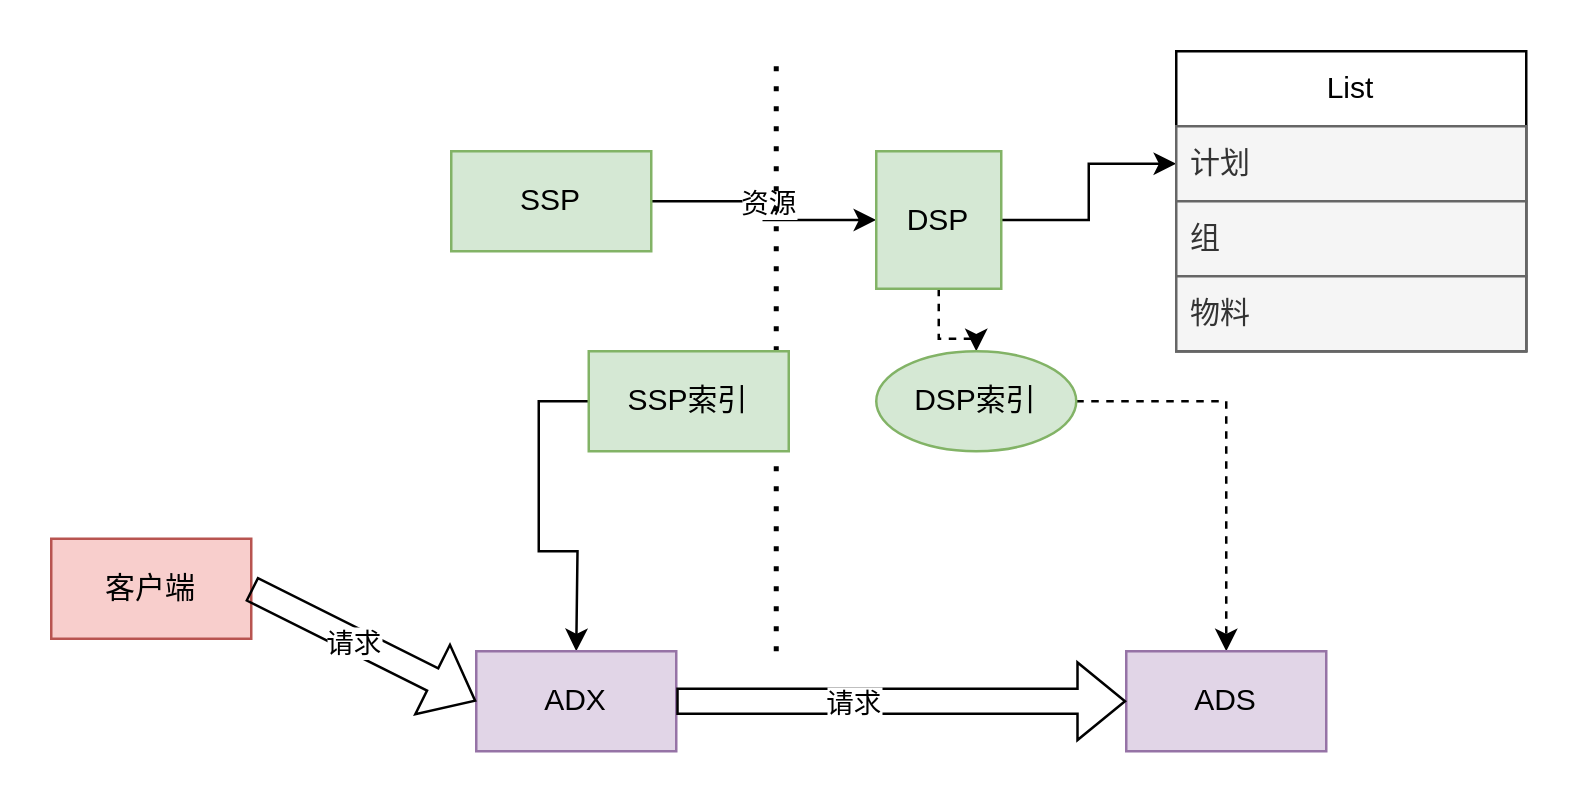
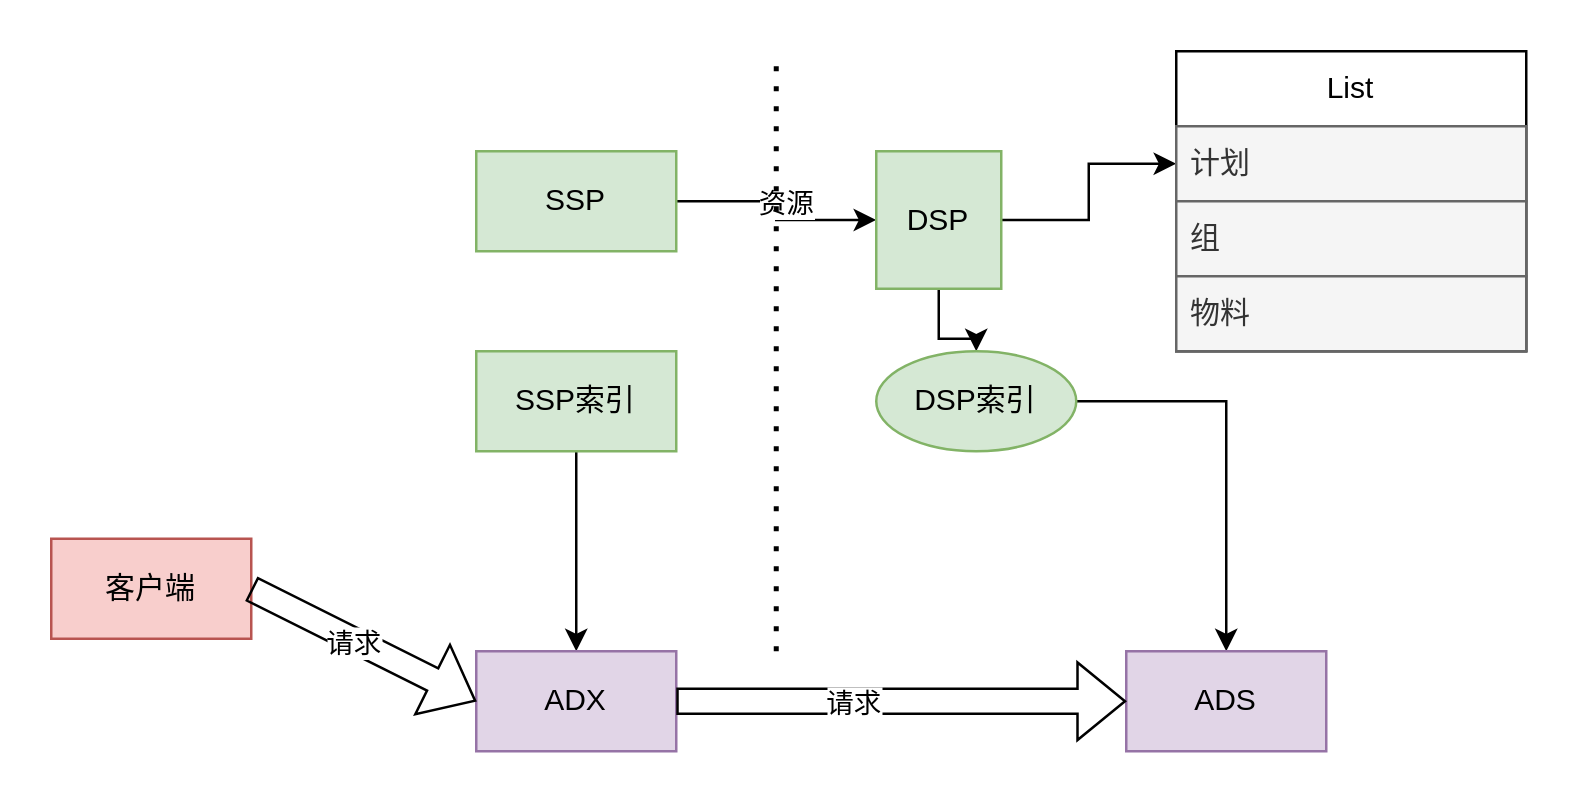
(551, 201) -> (576, 201)
(939, 329) -> (939, 329)
(689, 401) -> (576, 401)
(1226, 442) -> (1226, 442)
